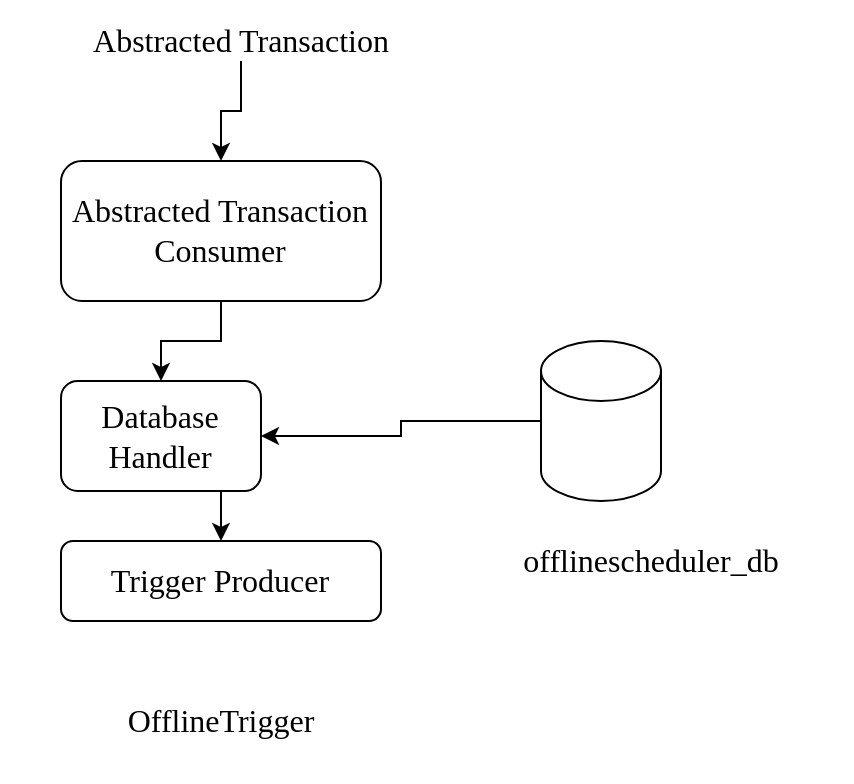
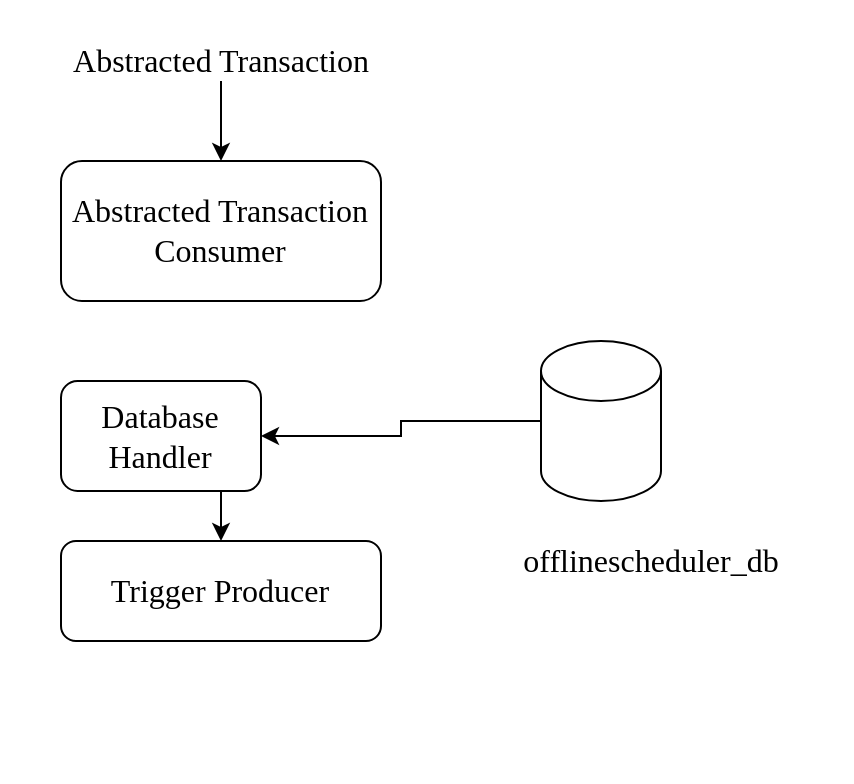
(241, 41) -> (221, 61)
(198, 341) -> none
(221, 581) -> (221, 591)
(221, 721) -> none
